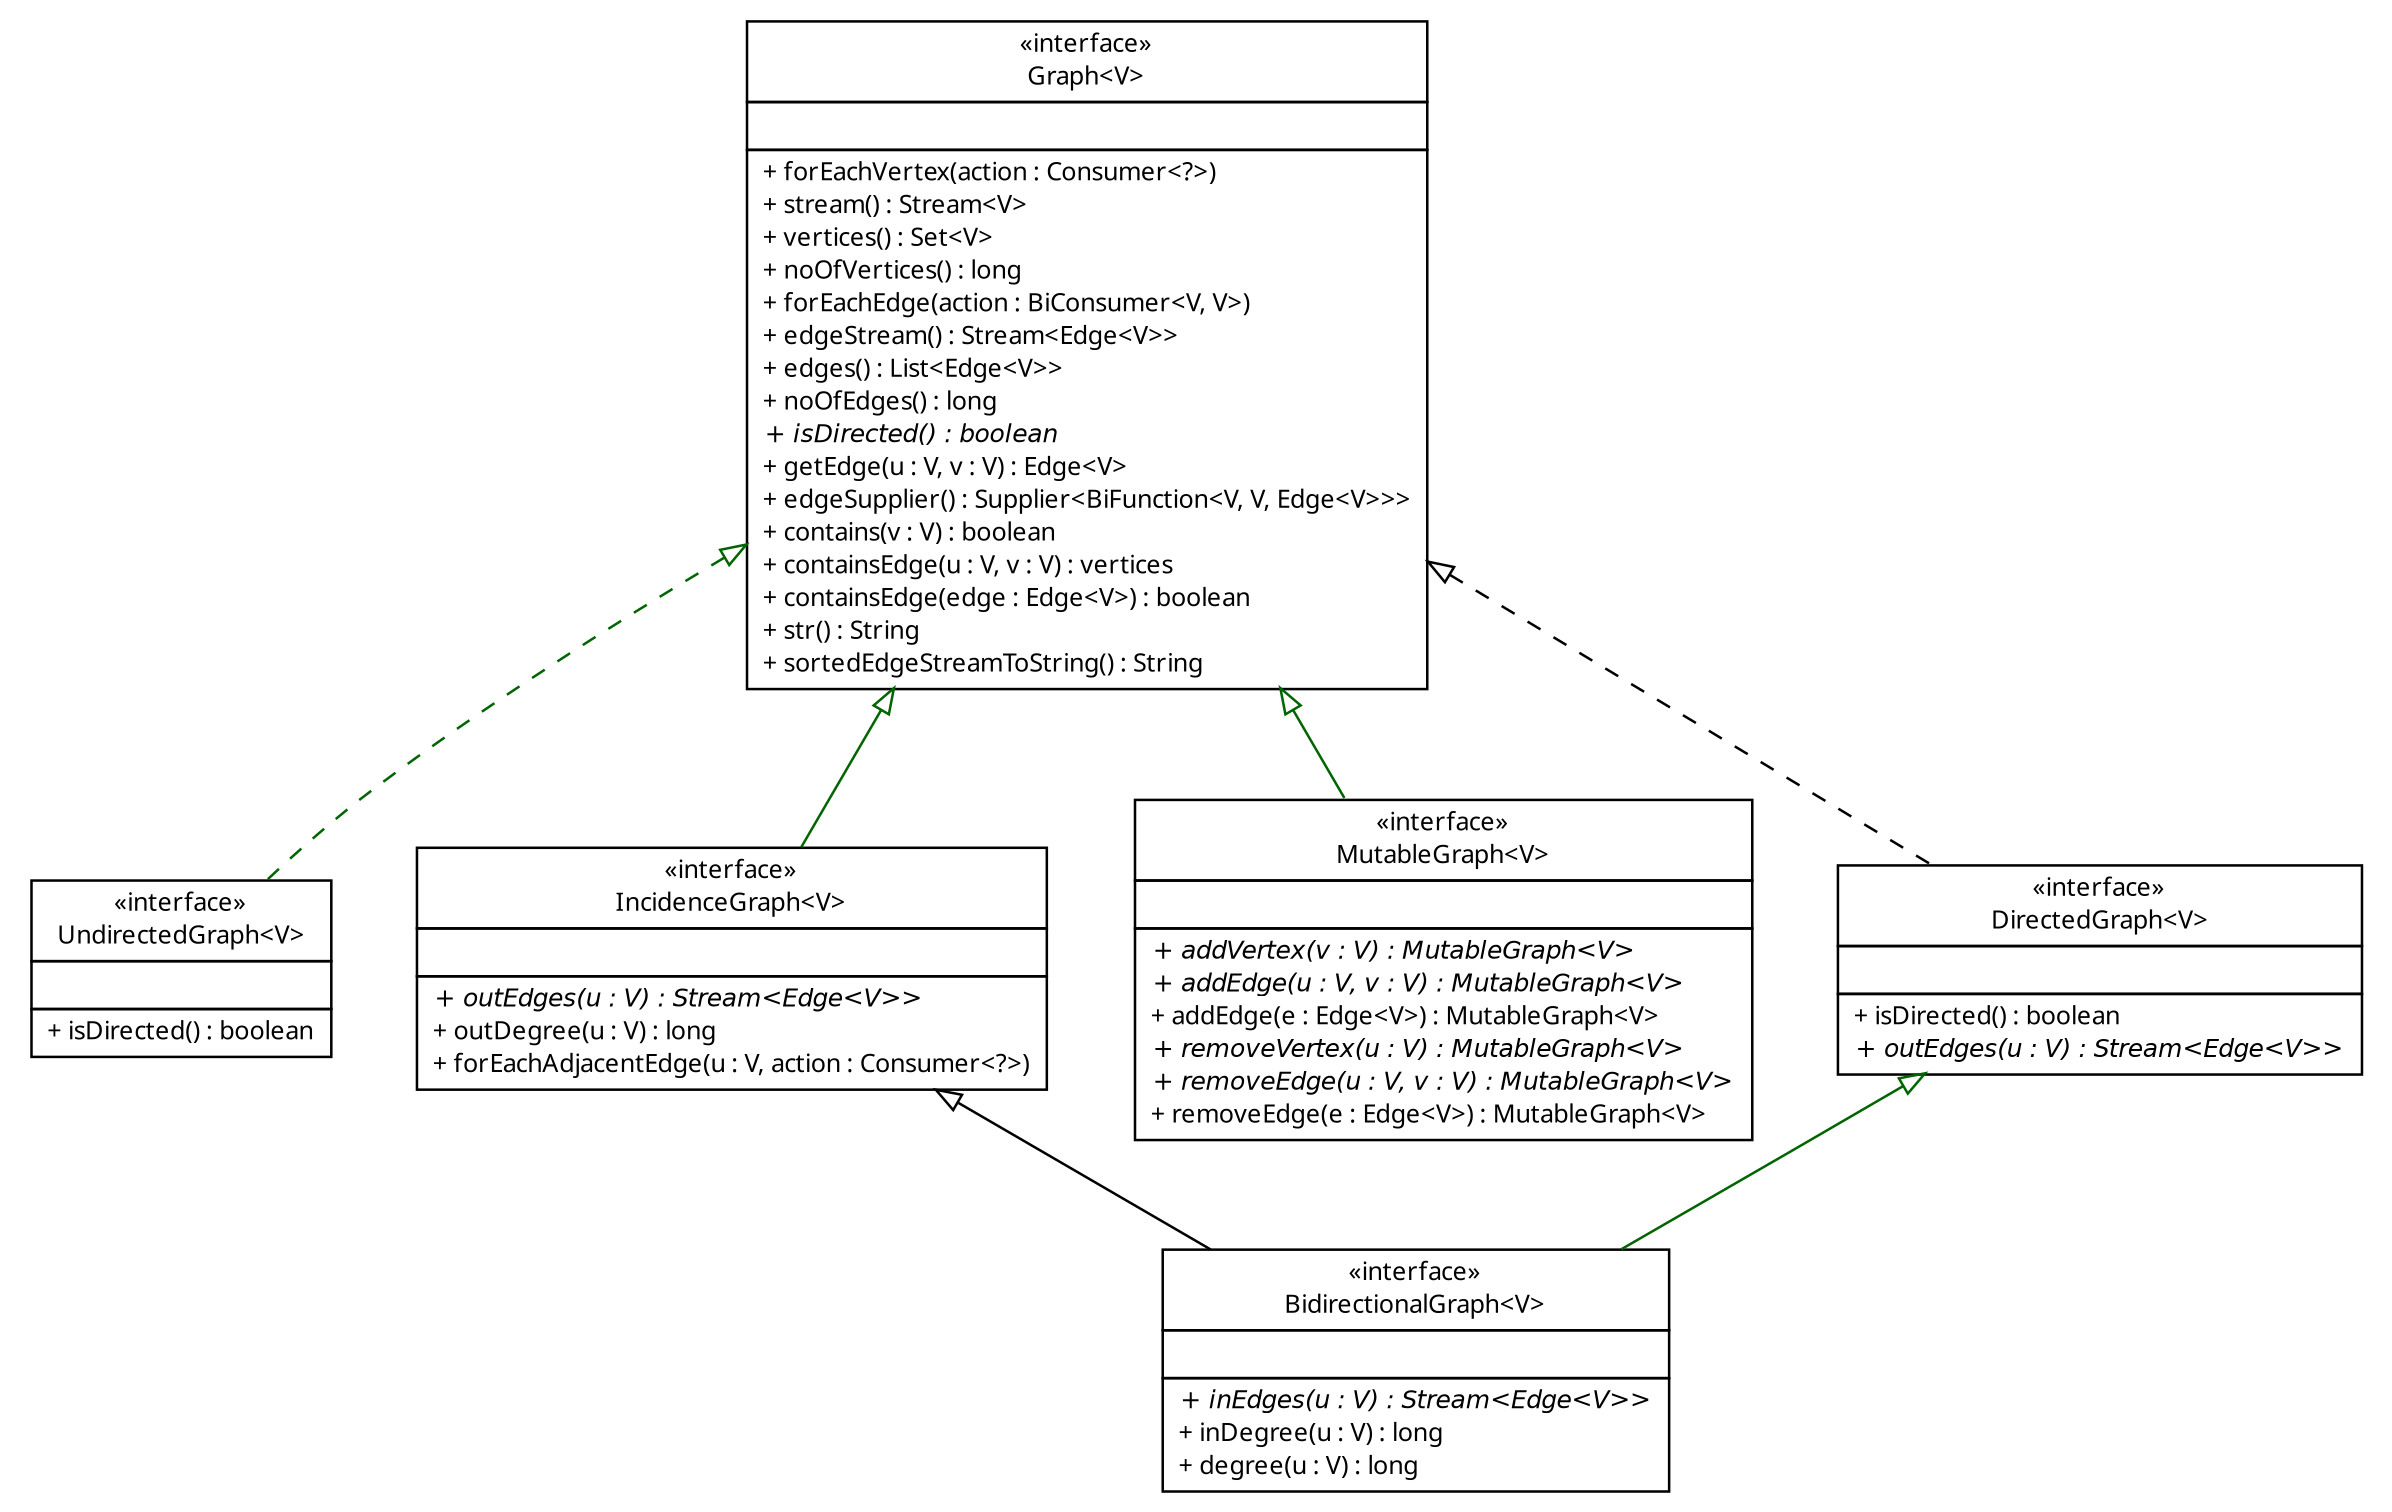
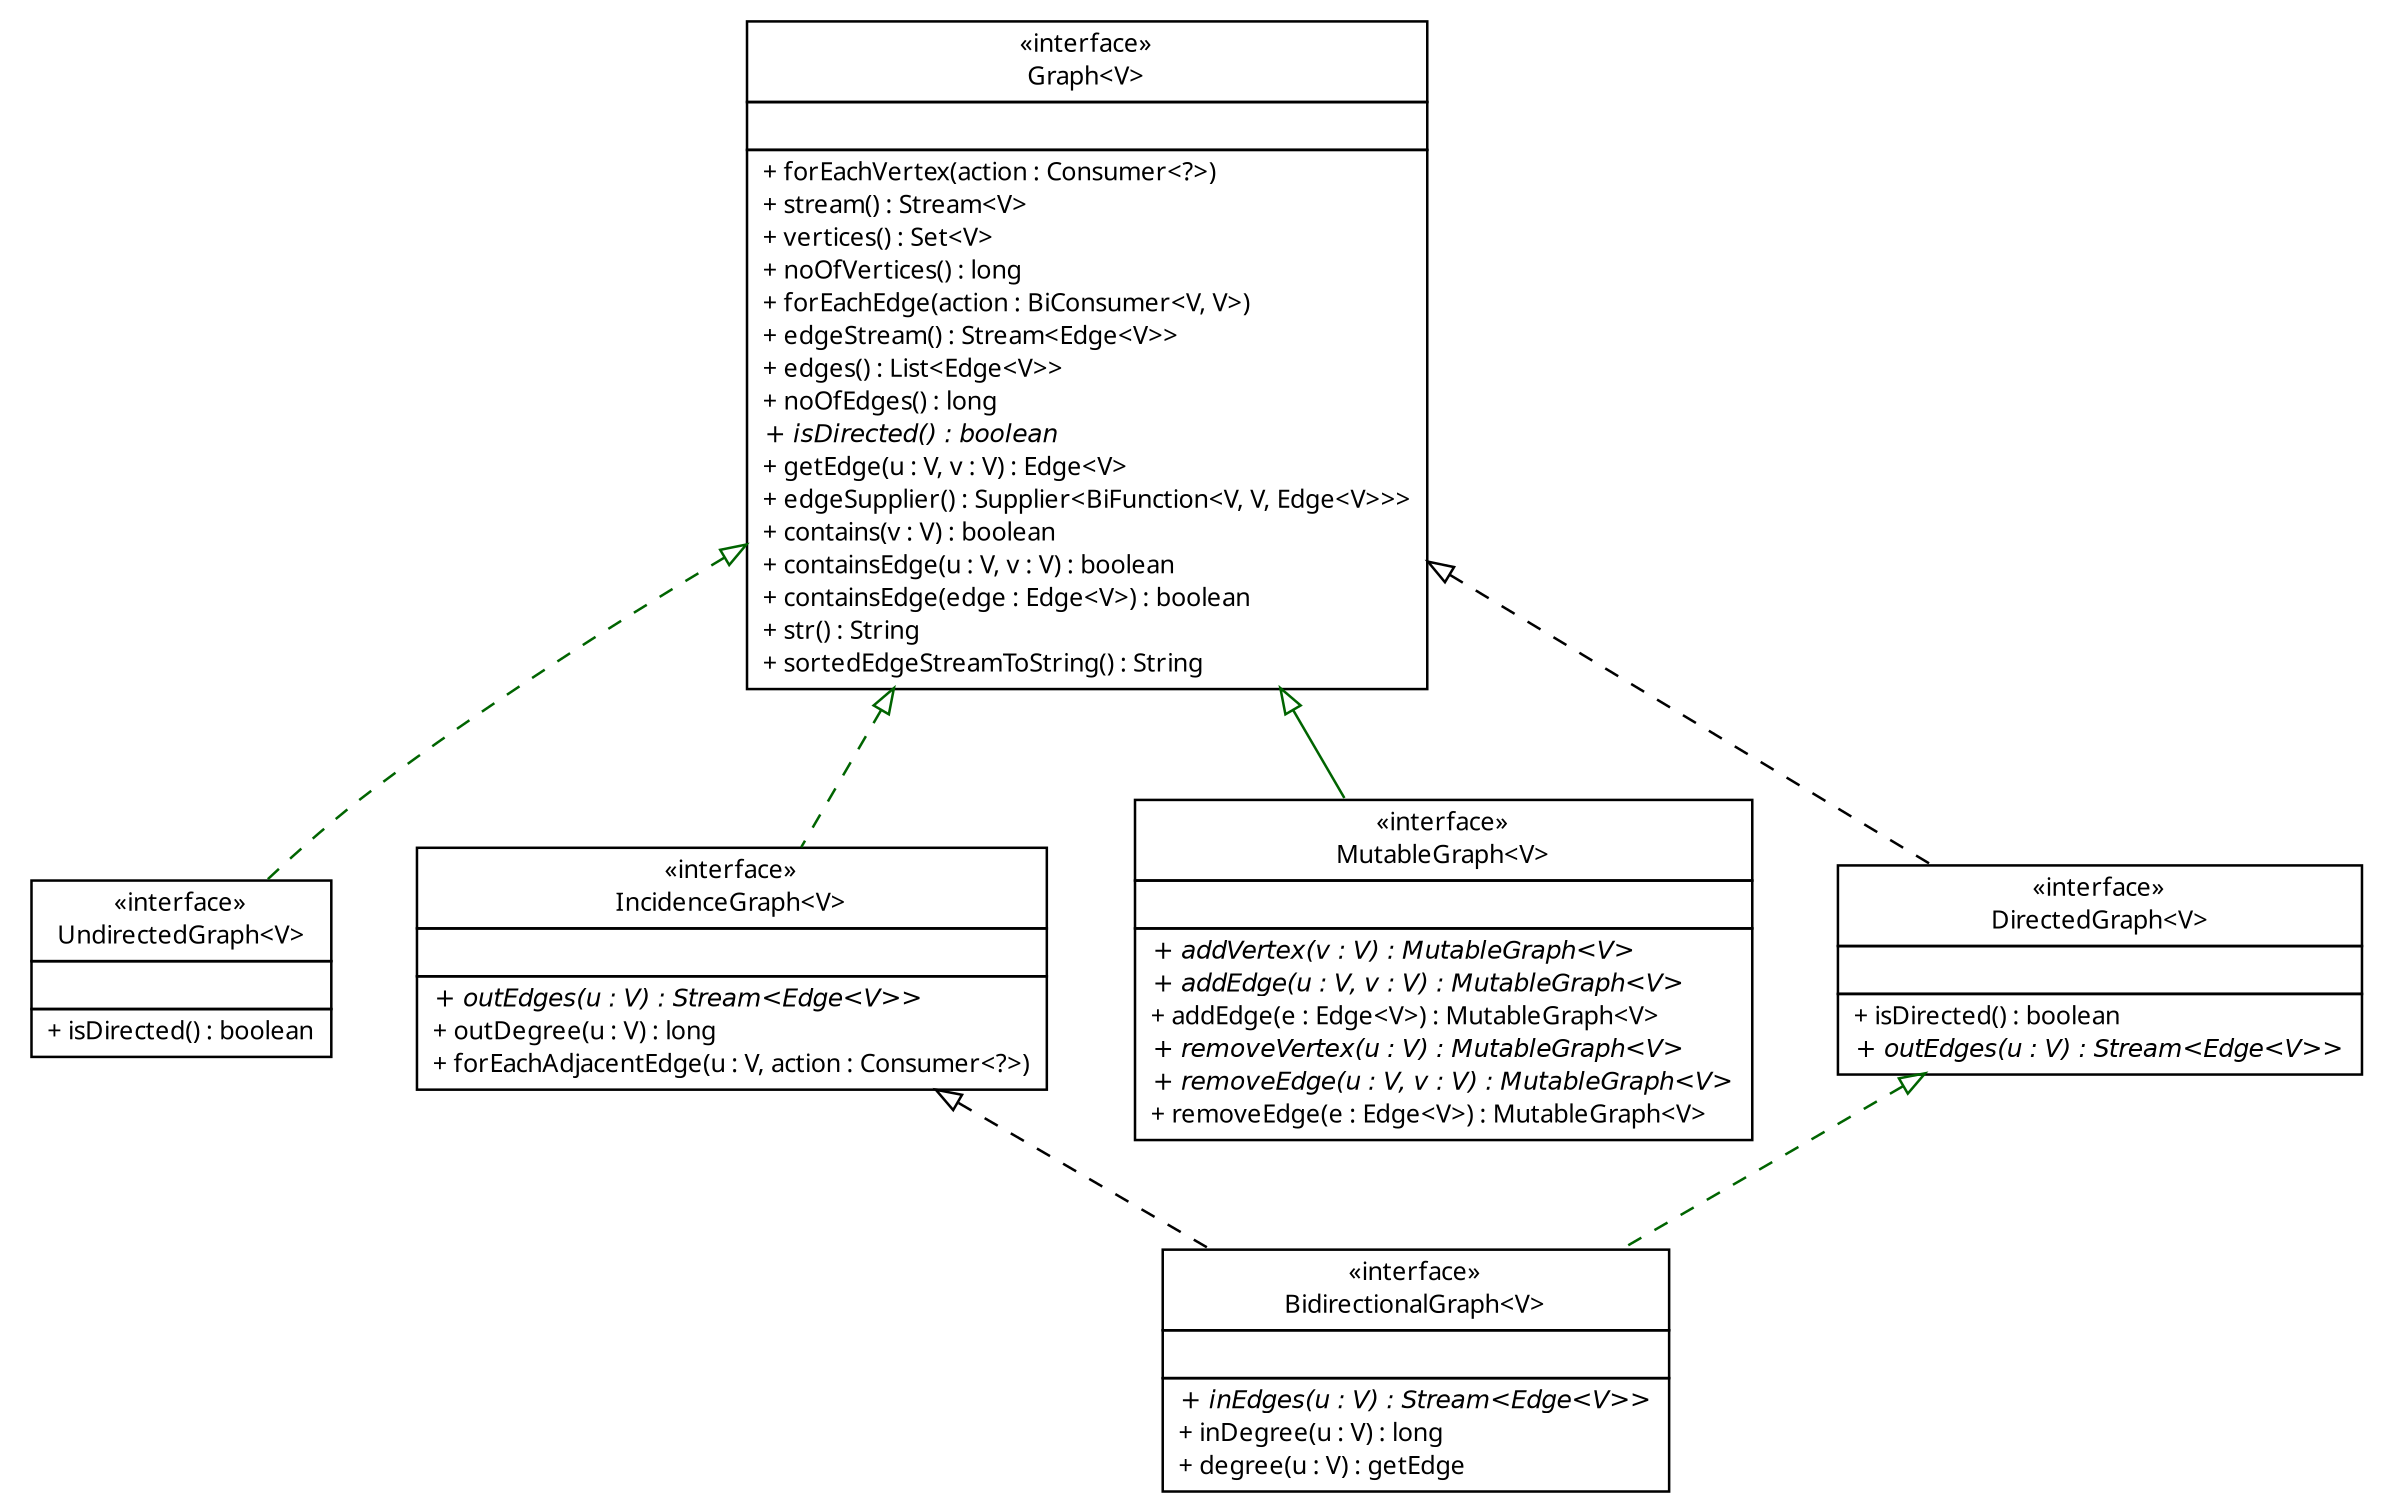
(969, 566) -> (970, 566)
(841, 779) -> (841, 779)
(1762, 1168) -> (1762, 1168)
(1085, 1176) -> (1085, 1176)
(1299, 1466) -> (1323, 1466)
